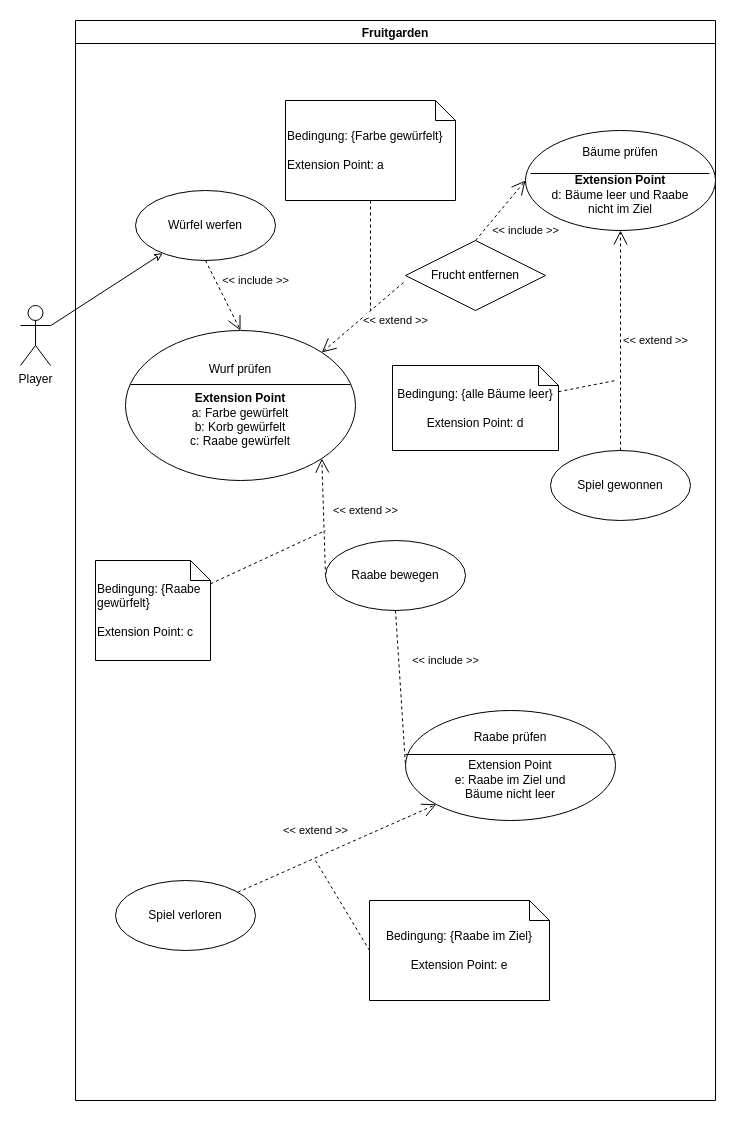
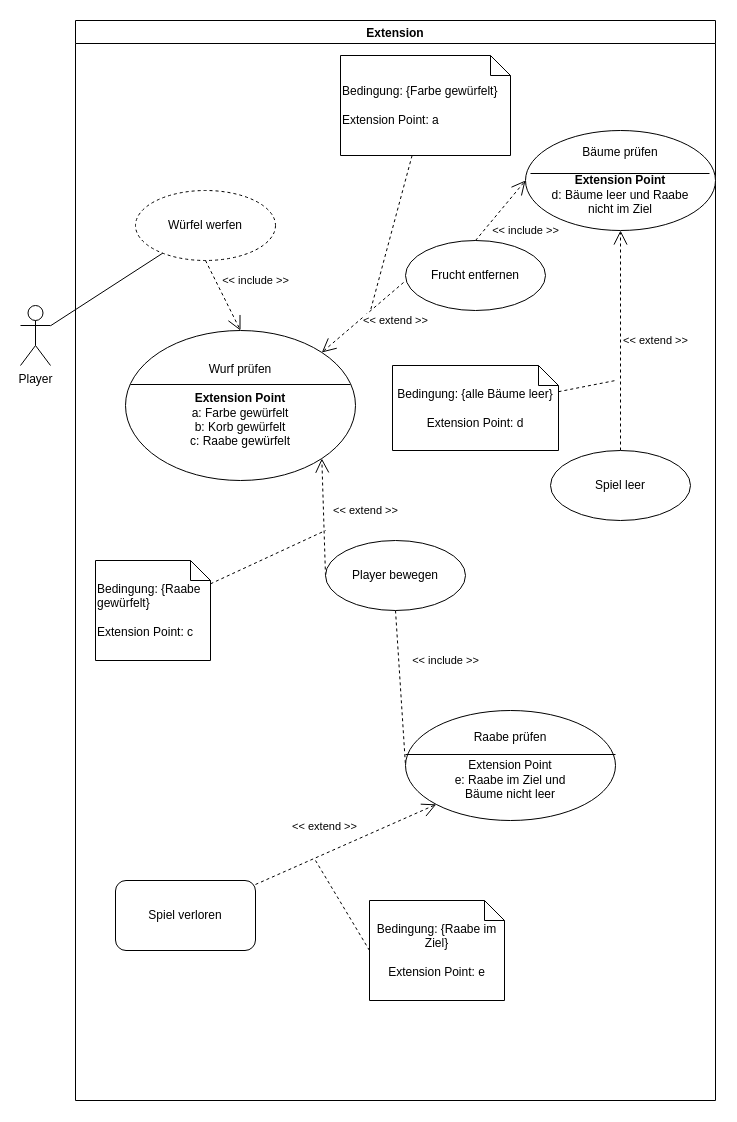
(395, 33) -> (395, 33)
(371, 151) -> (426, 106)
(206, 226) -> (206, 226)
(156, 258) -> (158, 256)
(476, 276) -> (476, 276)
(621, 486) -> (621, 486)
(396, 576) -> (396, 576)
(186, 916) -> (186, 916)
(460, 951) -> (437, 951)
